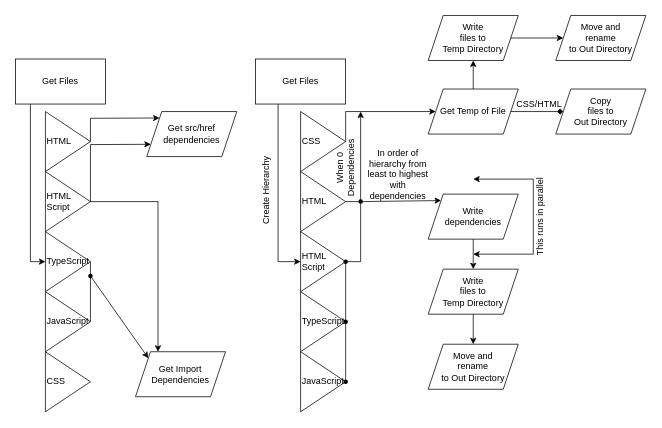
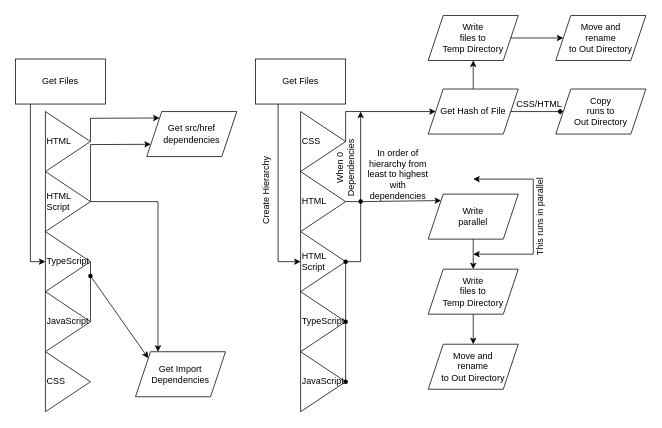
(473, 111) -> (473, 111)
(600, 111) -> (600, 111)
(473, 216) -> (473, 216)
